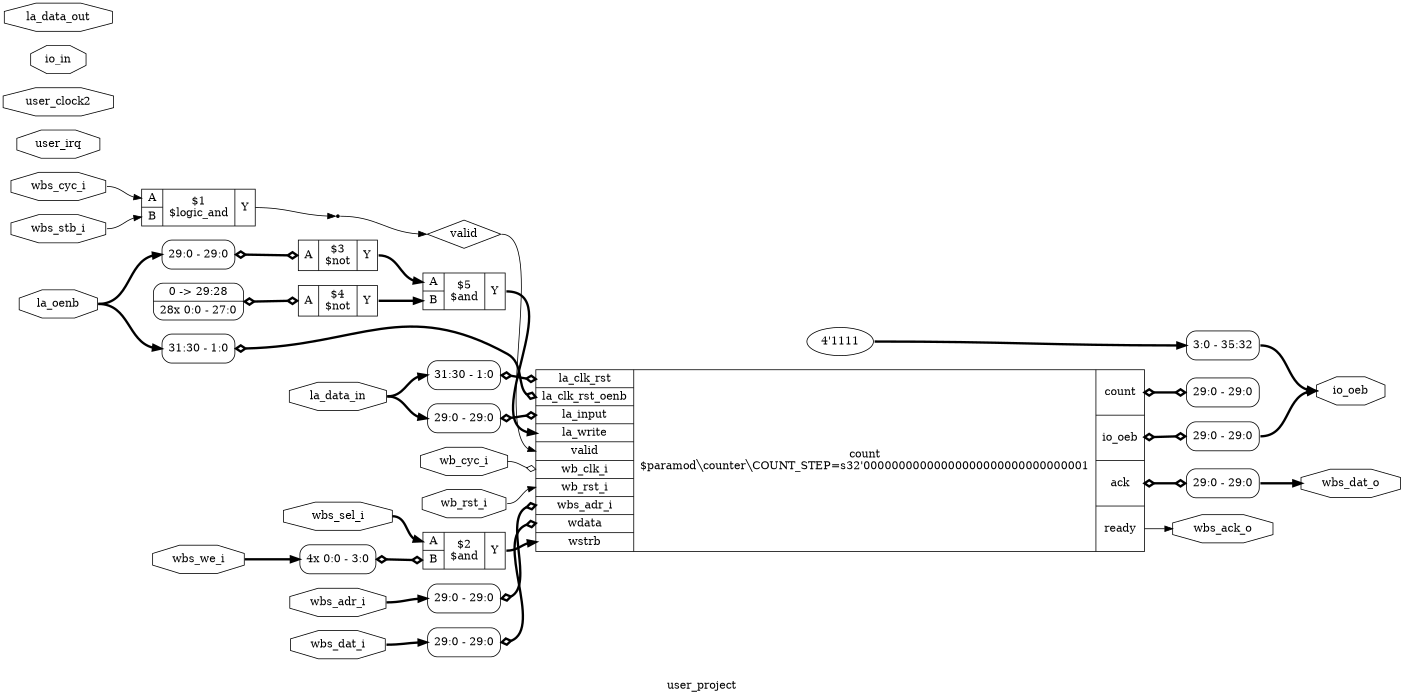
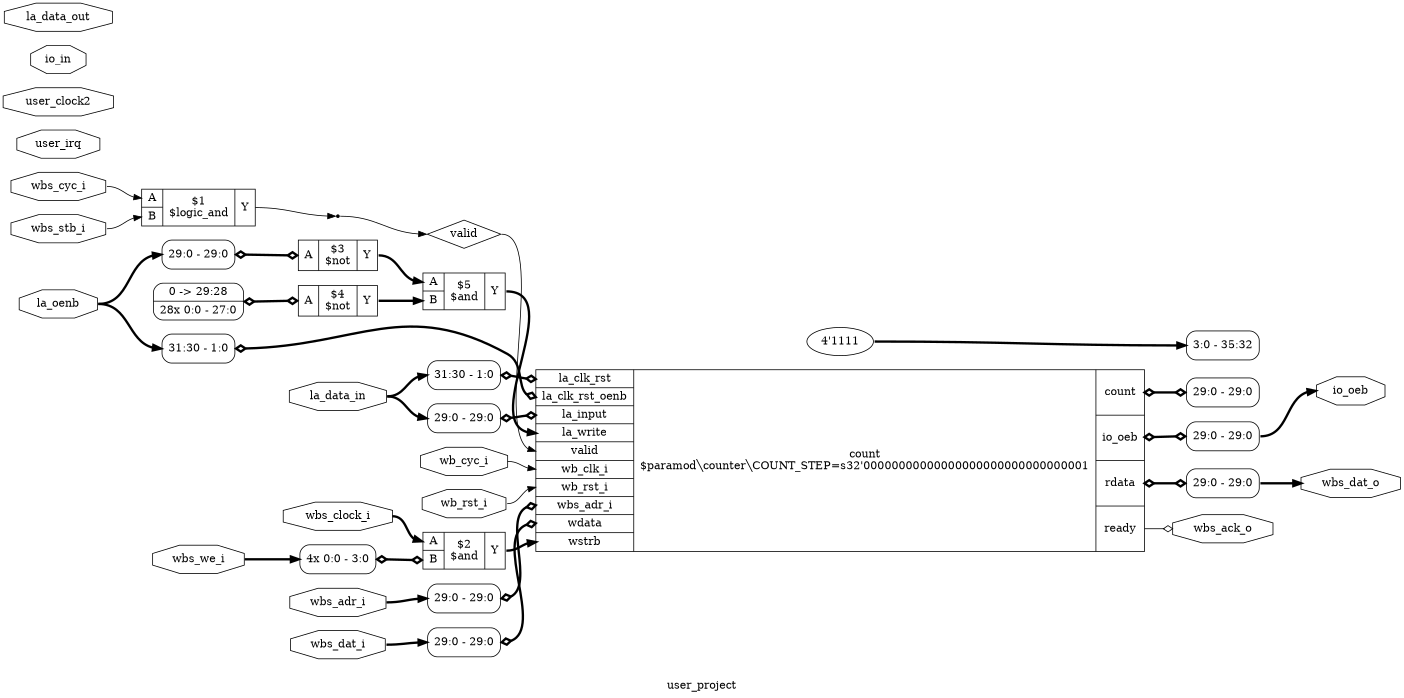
(1286, 365) -> none
(518, 464) -> (518, 464)
(1120, 483) -> (1120, 483)
(338, 516) -> (338, 516)
(1155, 529) -> (1155, 529)
